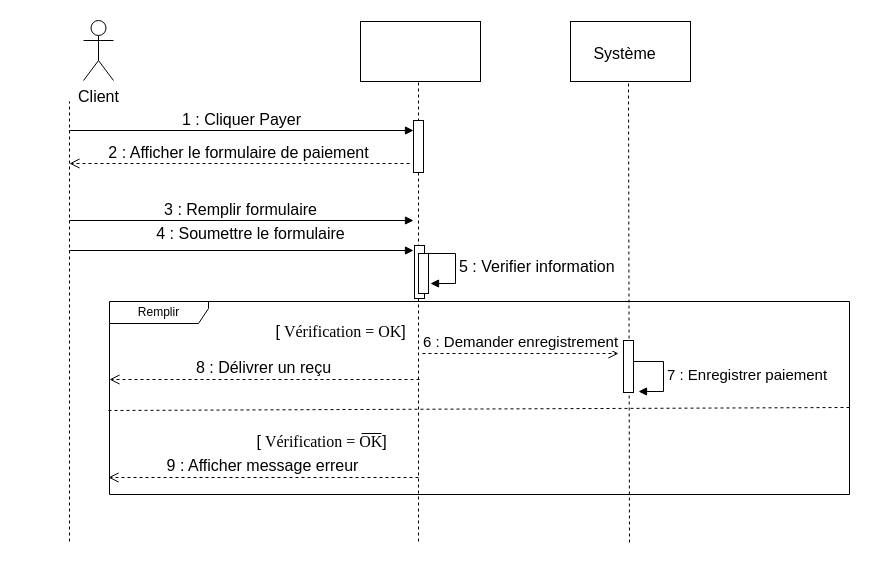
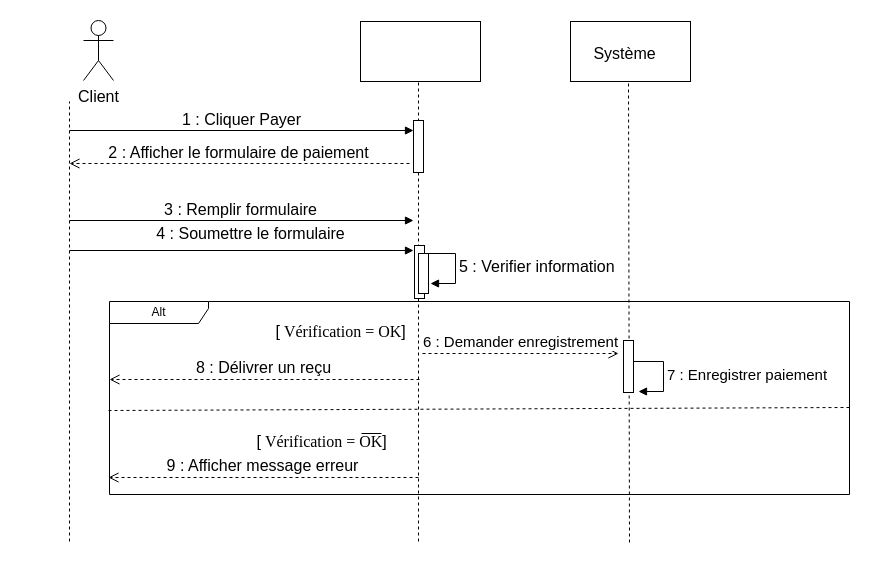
(159, 313) -> (159, 313)
